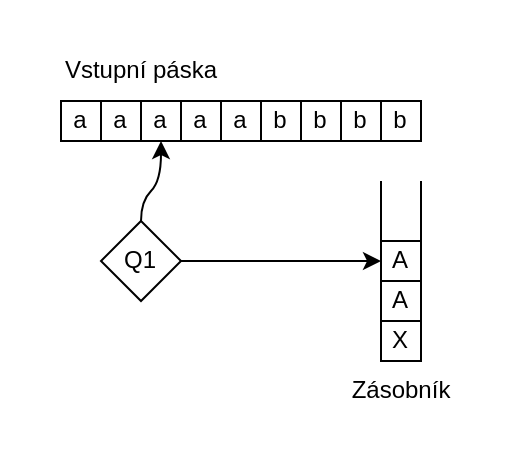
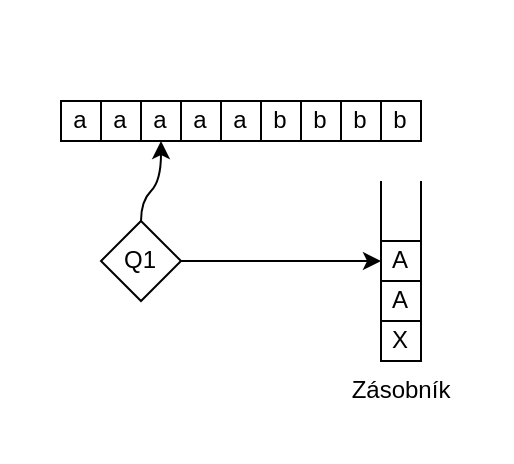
(141, 71) -> none
